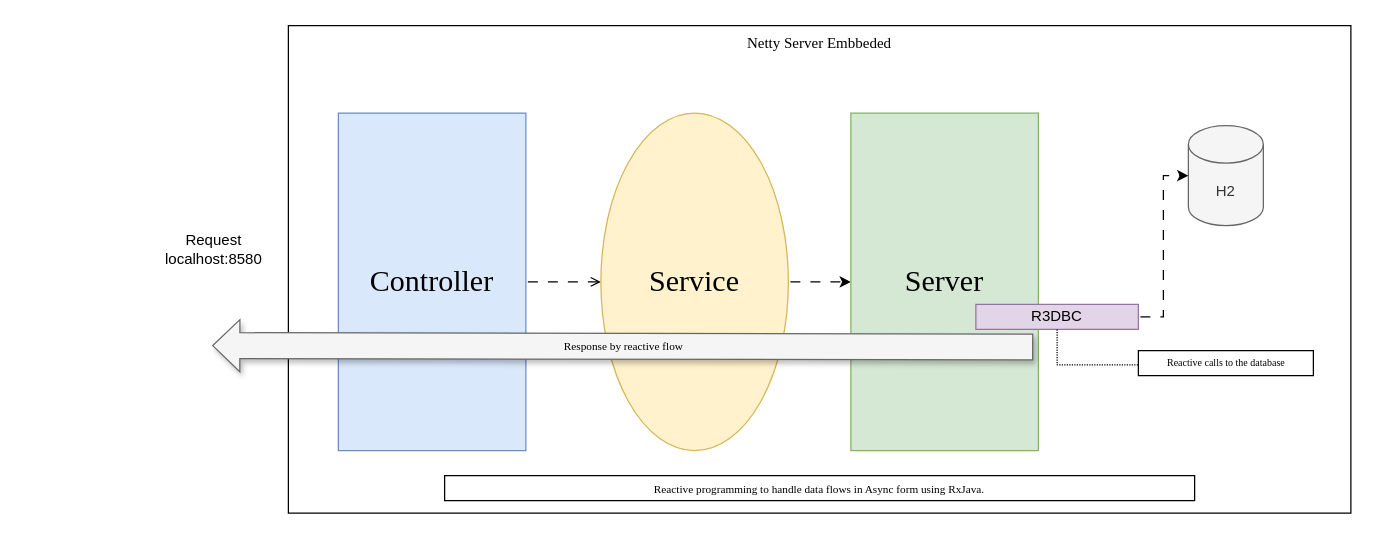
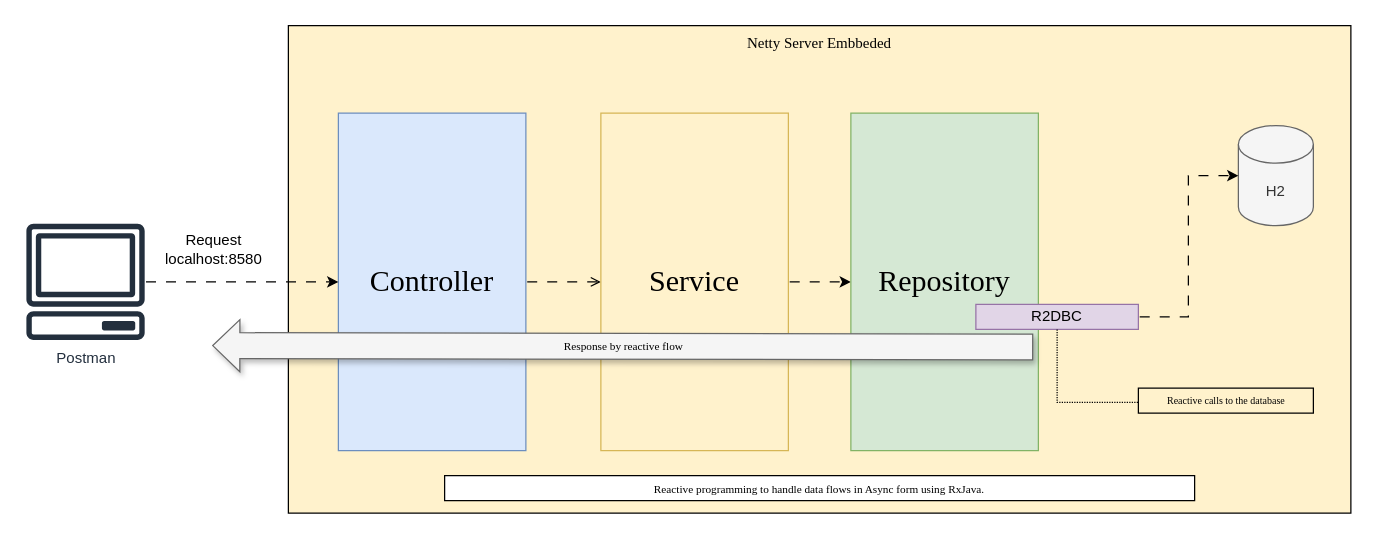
(1226, 176) -> (1276, 176)
(819, 269) -> (819, 269)
none -> (85, 282)
none -> (237, 282)
(694, 282) -> (694, 282)
(944, 282) -> (944, 282)
(1057, 317) -> (1057, 317)
(1226, 363) -> (1226, 401)
